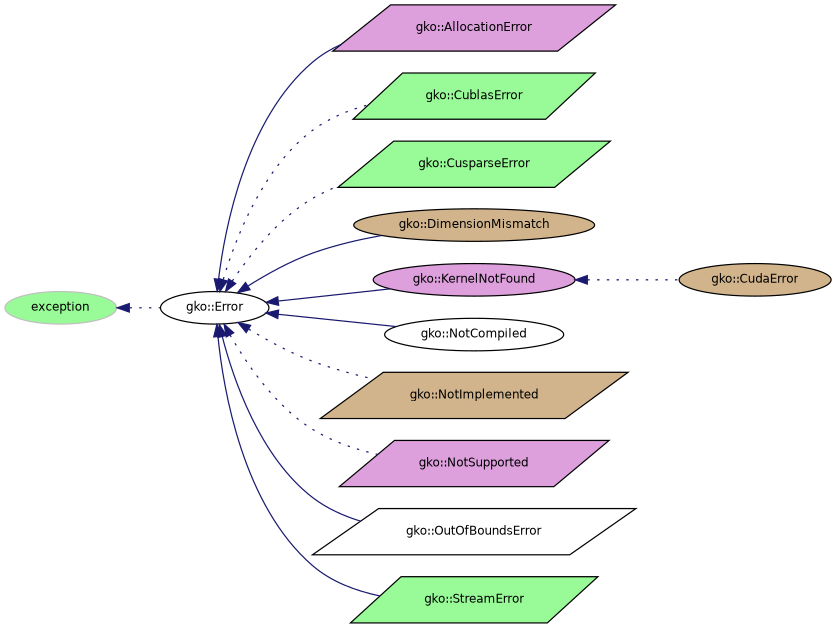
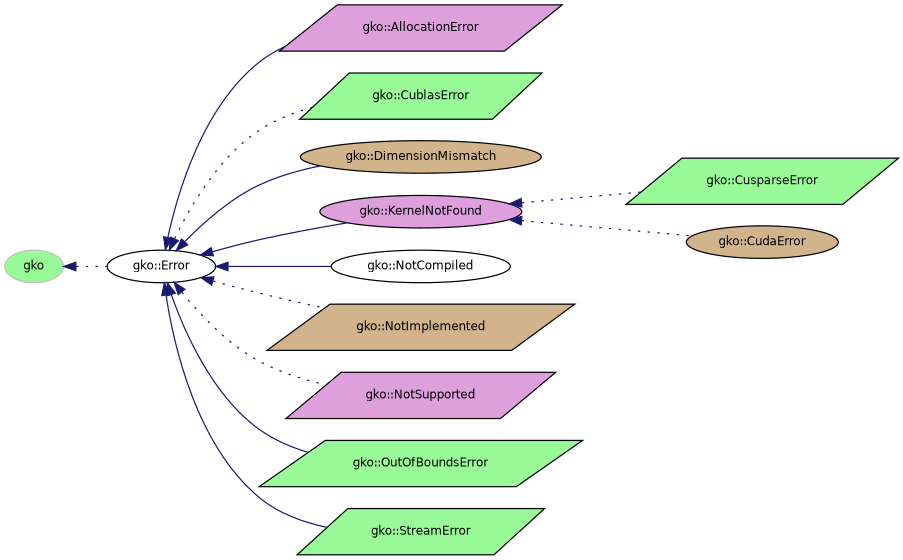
(279, 224) -> (581, 197)
(61, 308) -> (34, 266)
(474, 532) -> (421, 464)
